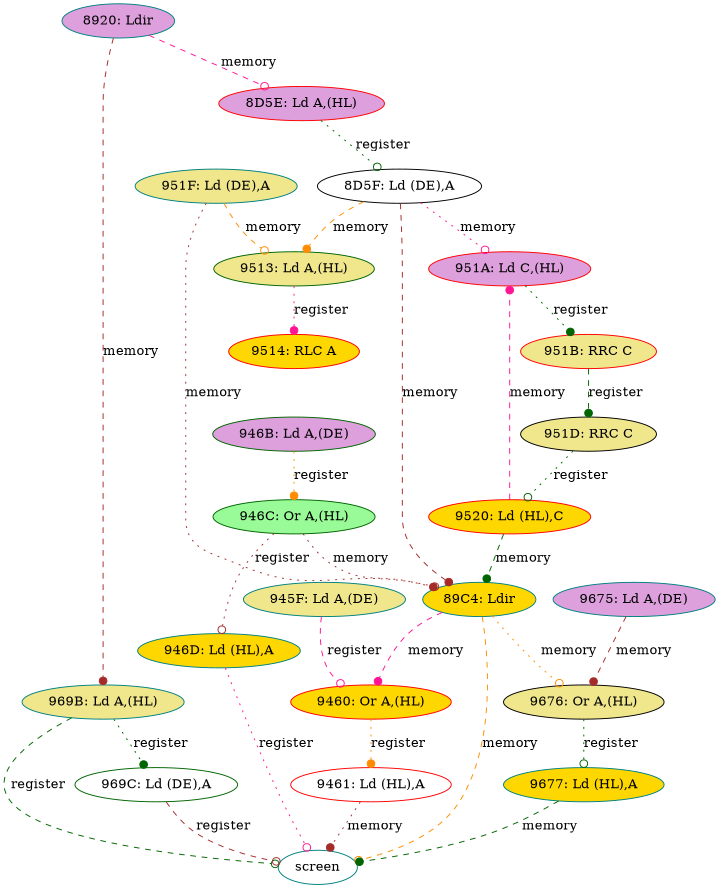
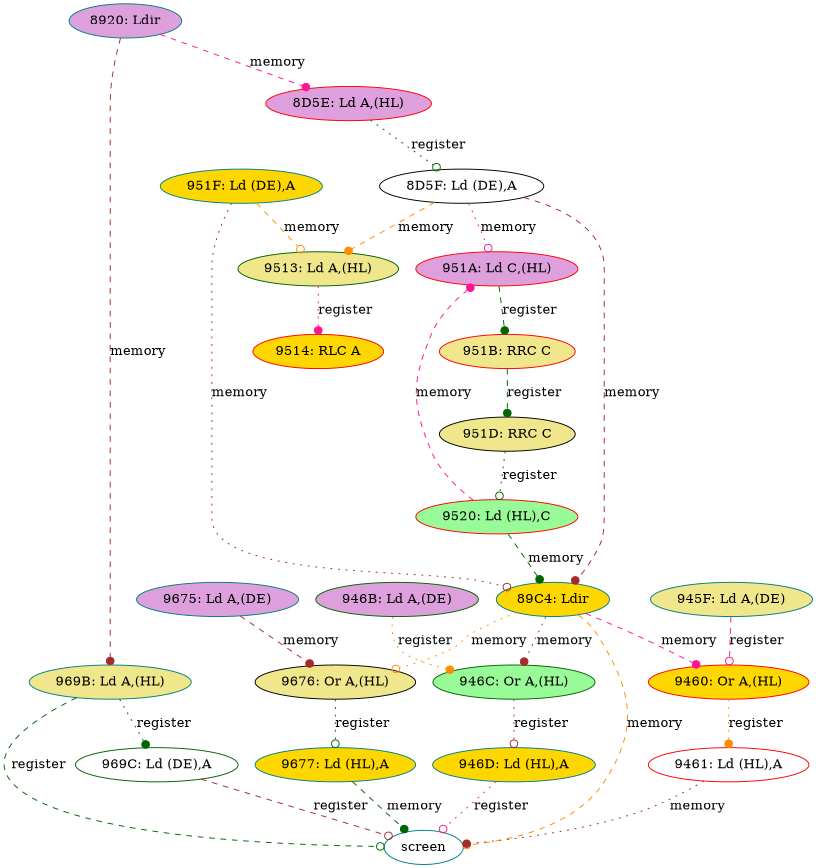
(205, 60) -> (231, 60)
(216, 186) -> (241, 186)
(546, 307) -> (502, 306)
(510, 517) -> (497, 517)
(348, 573) -> (536, 638)
